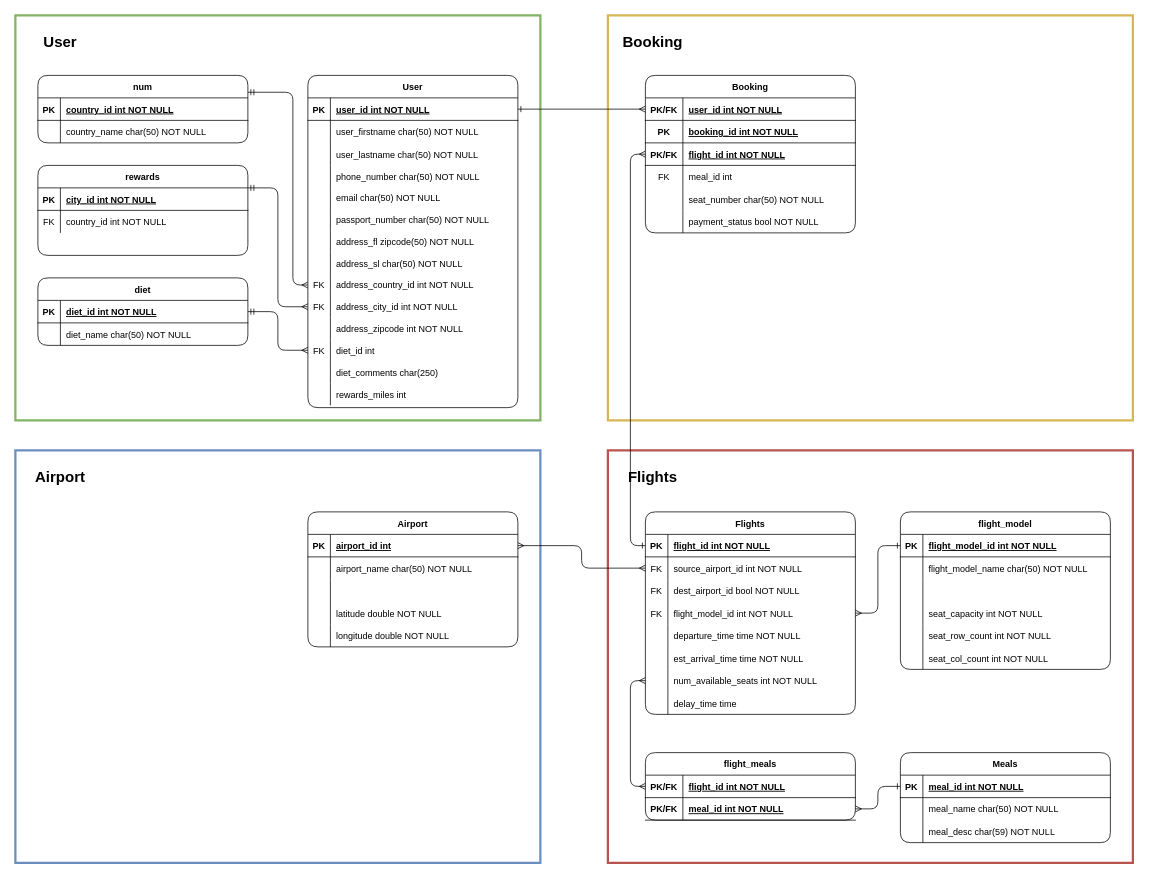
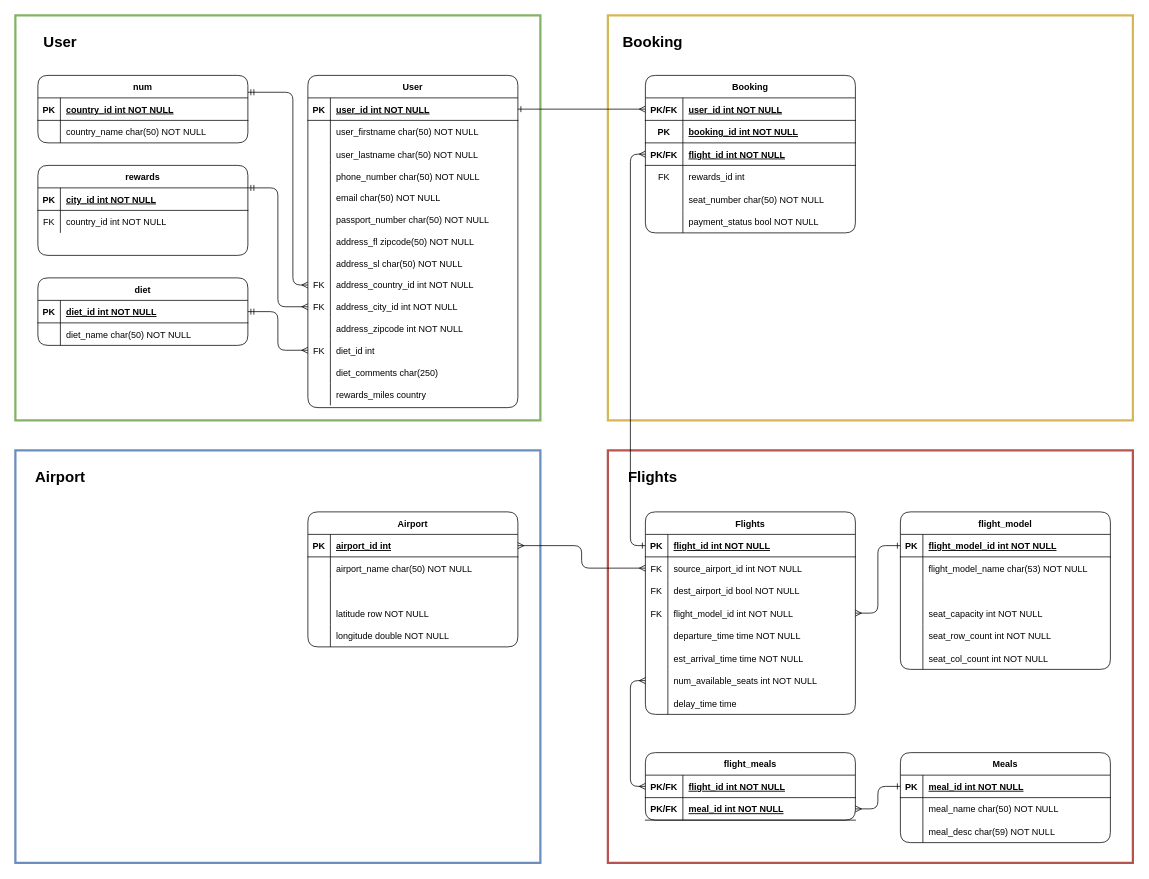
(712, 177) -> (720, 177)
(374, 395) -> (385, 395)
(1010, 569) -> (1010, 569)
(389, 614) -> (383, 614)
